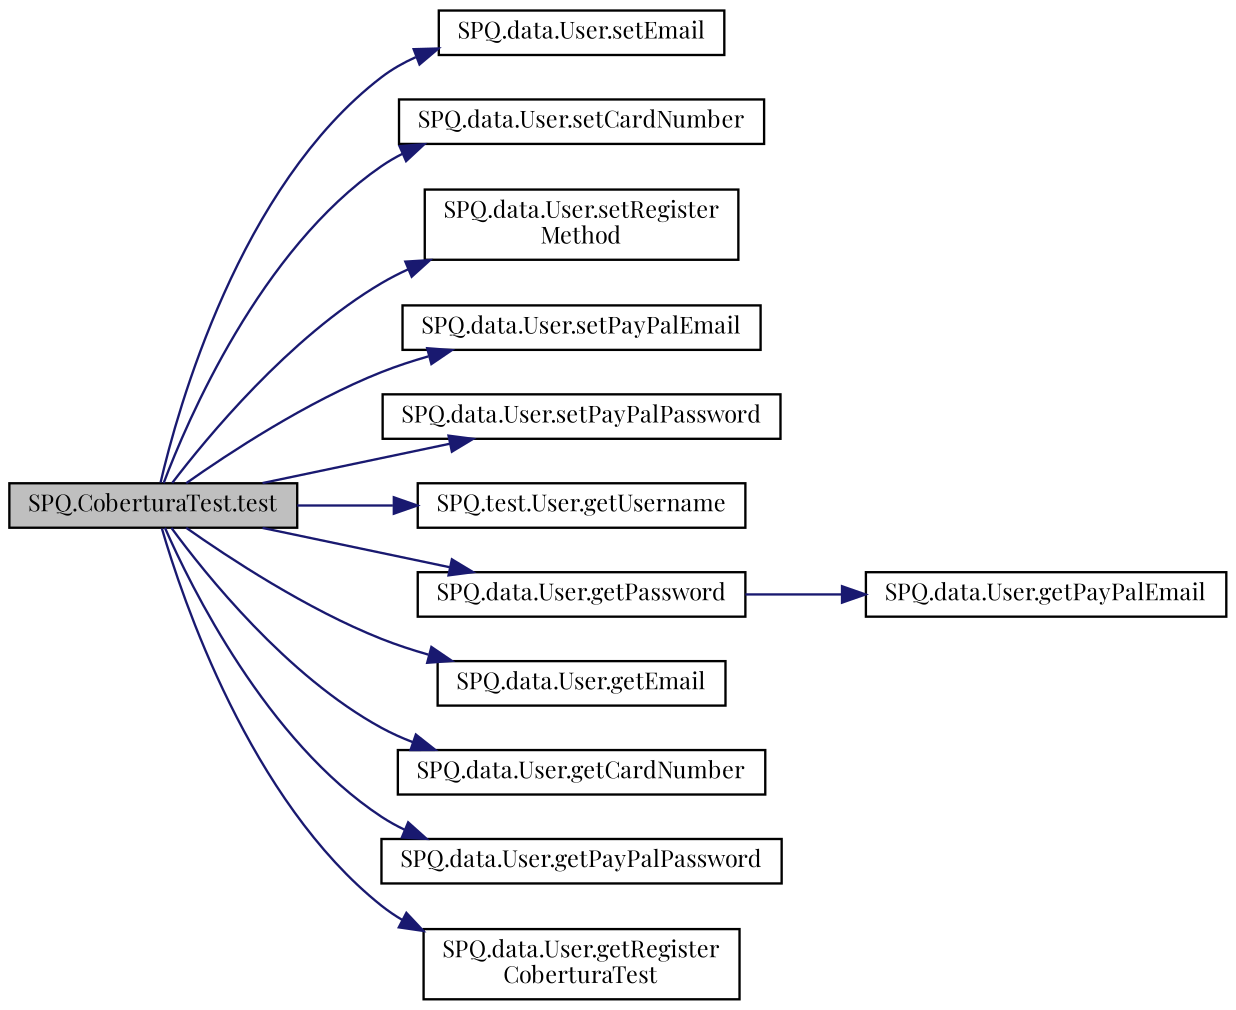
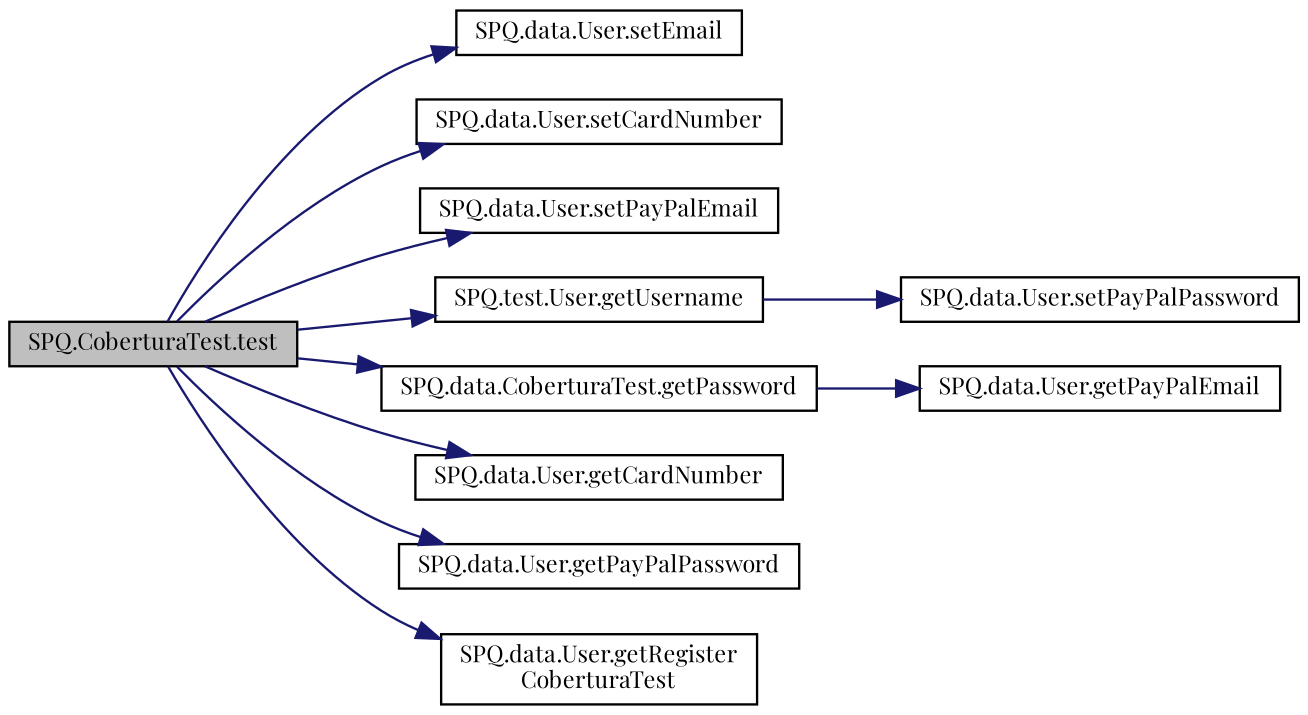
(582, 225) -> none
(356, 463) -> (820, 300)
(582, 594) -> (599, 388)
(582, 683) -> none
